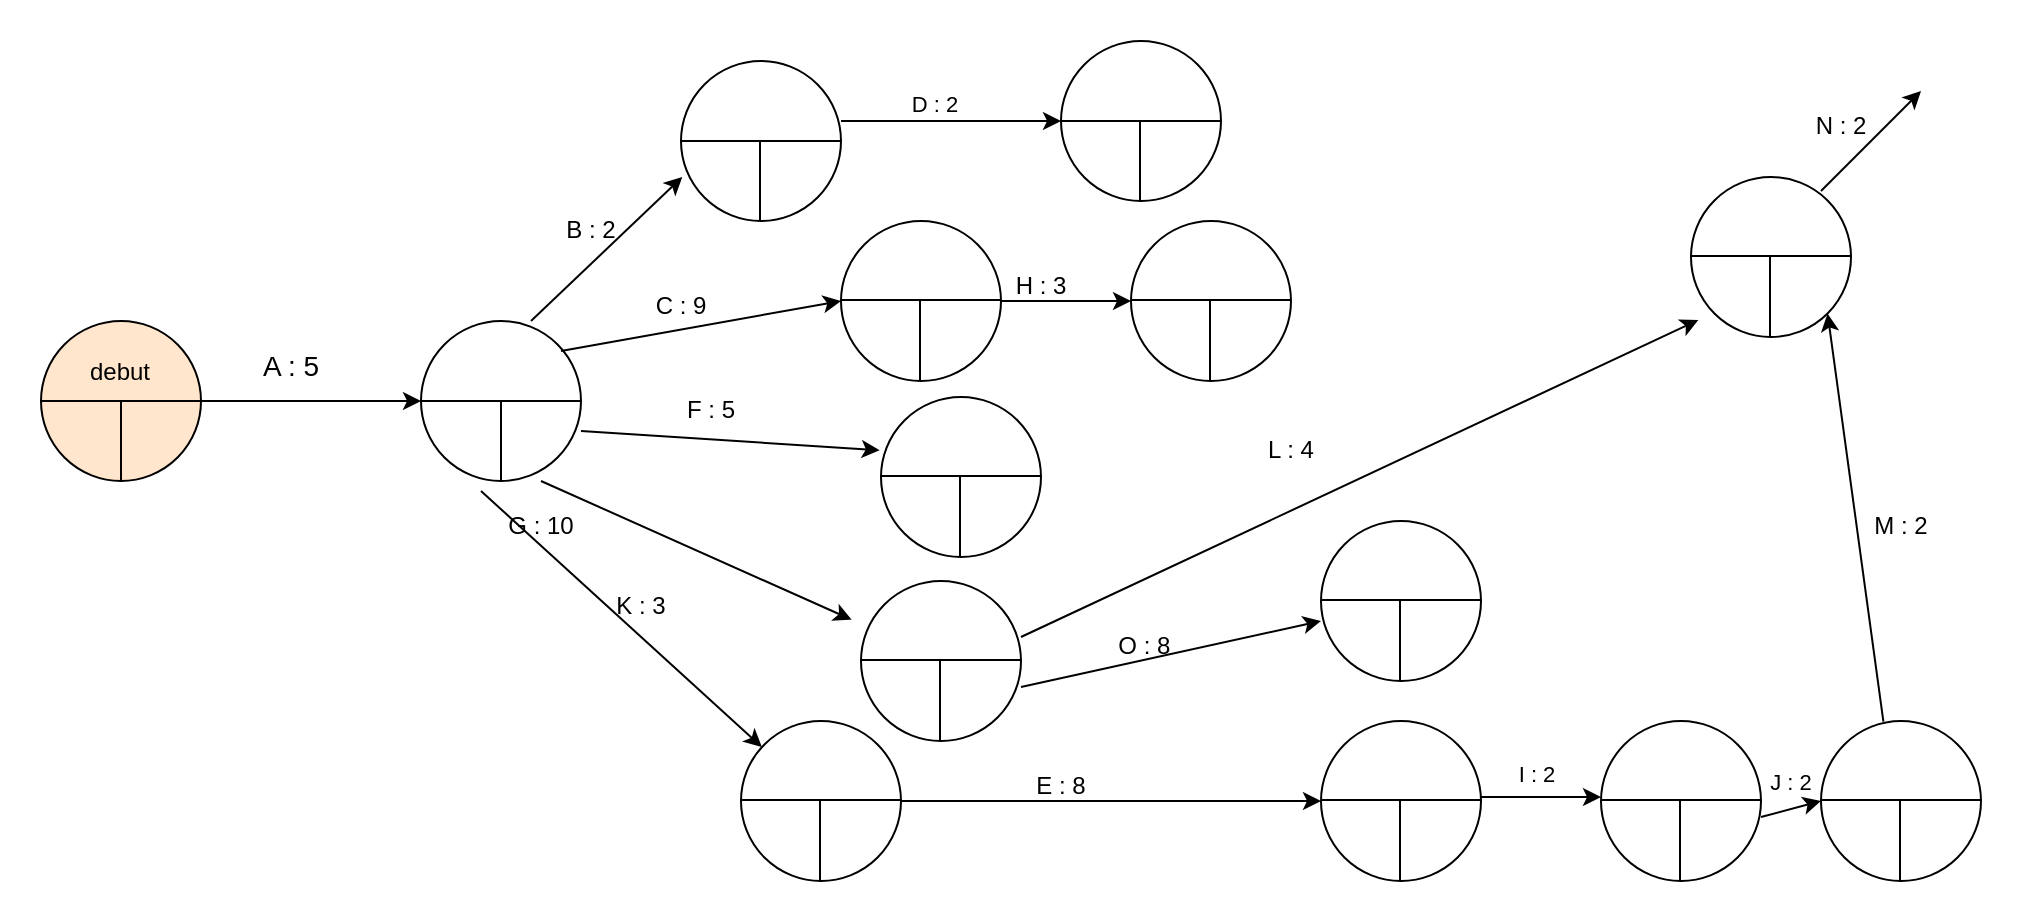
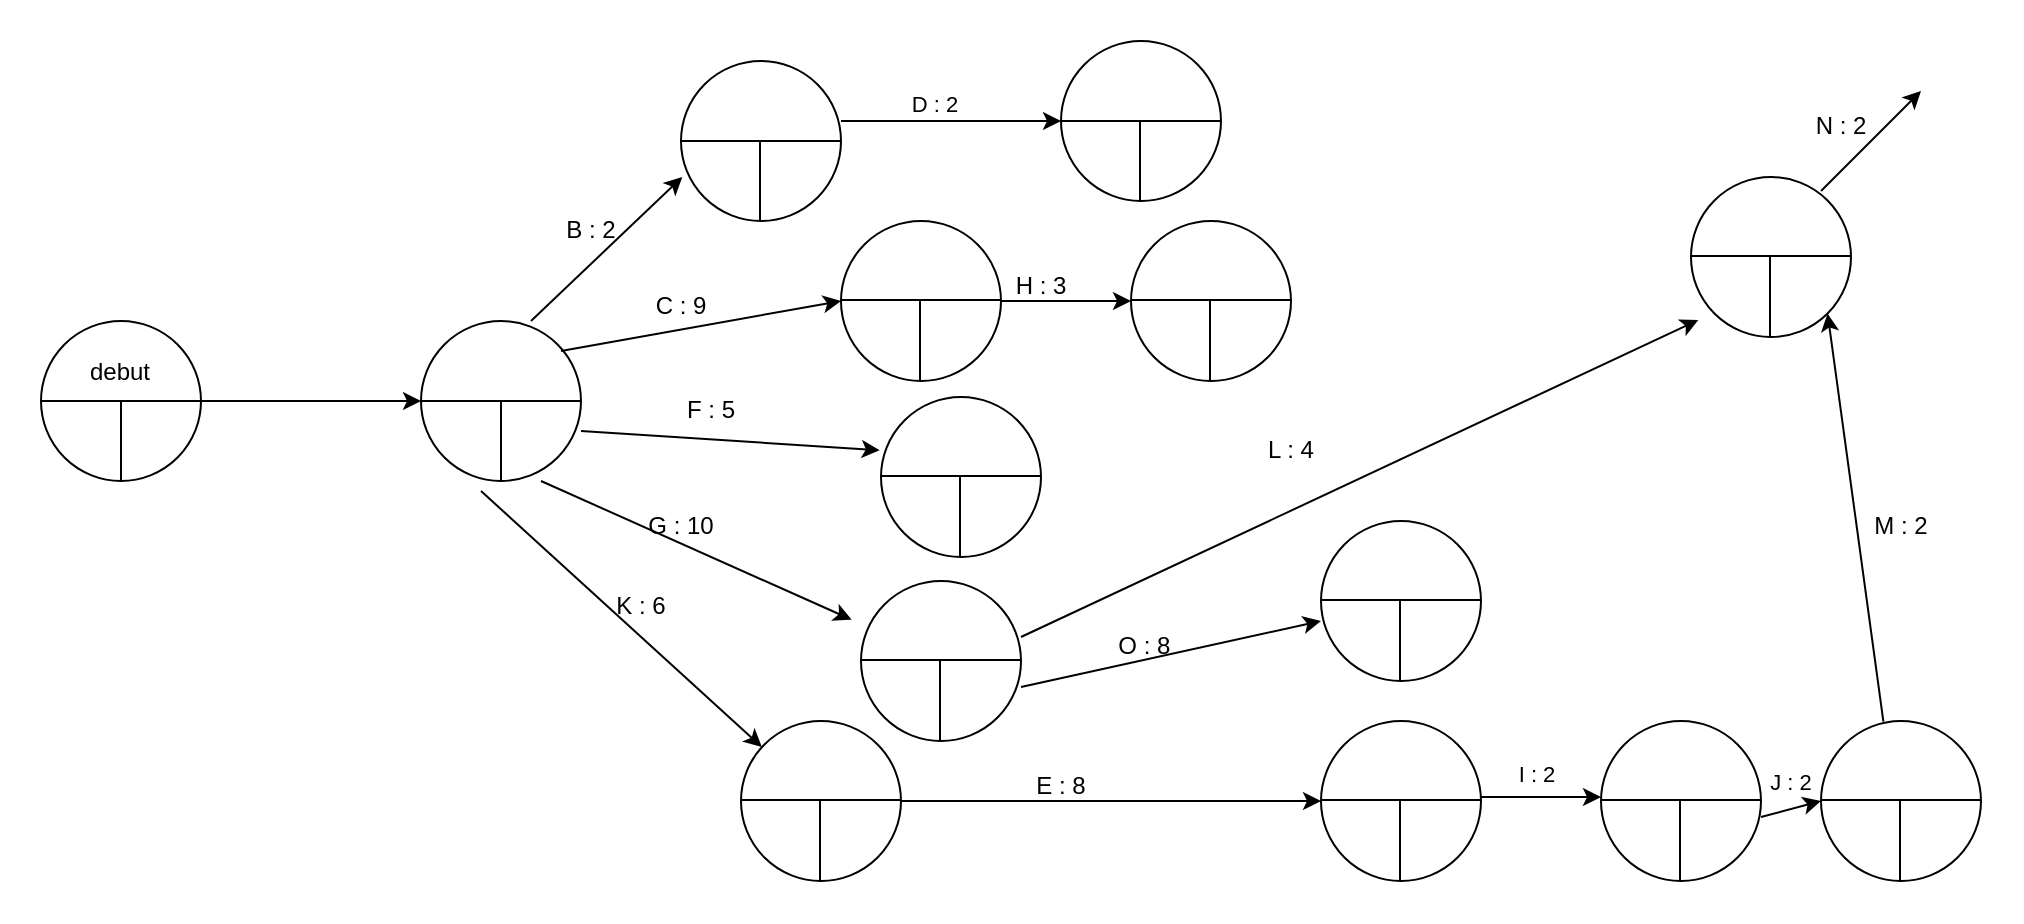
(291, 367) -> none
(121, 401) -> (121, 401)
(541, 527) -> (681, 527)
(642, 607) -> (642, 607)
